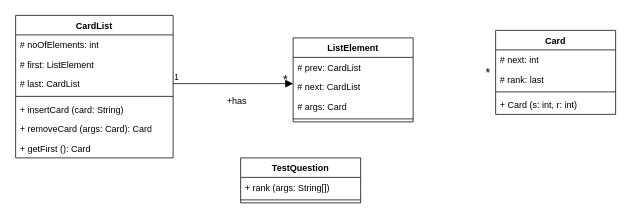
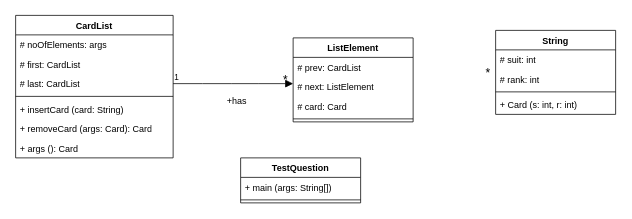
(555, 41) -> (555, 41)
(62, 46) -> (66, 46)
(523, 61) -> (522, 61)
(63, 65) -> (57, 65)
(525, 80) -> (523, 80)
(333, 88) -> (339, 88)
(324, 107) -> (324, 107)
(62, 149) -> (53, 149)
(297, 188) -> (296, 188)
